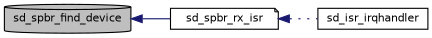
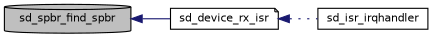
(68, 19) -> (68, 19)
(224, 19) -> (224, 19)
